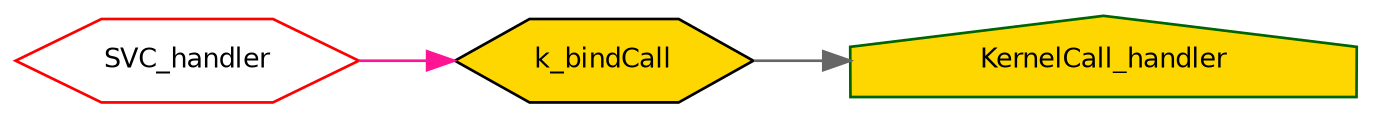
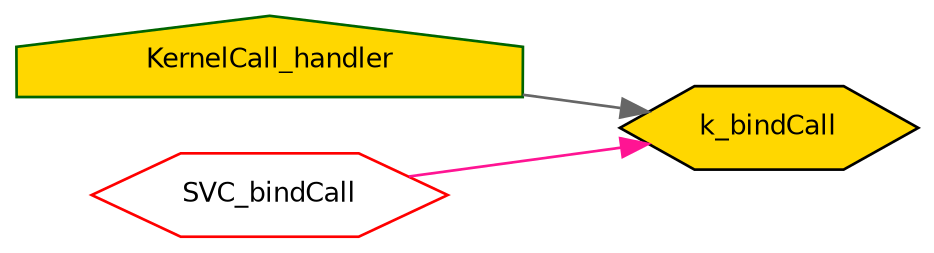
(187, 61) -> (270, 195)
(789, 61) -> (572, 101)
